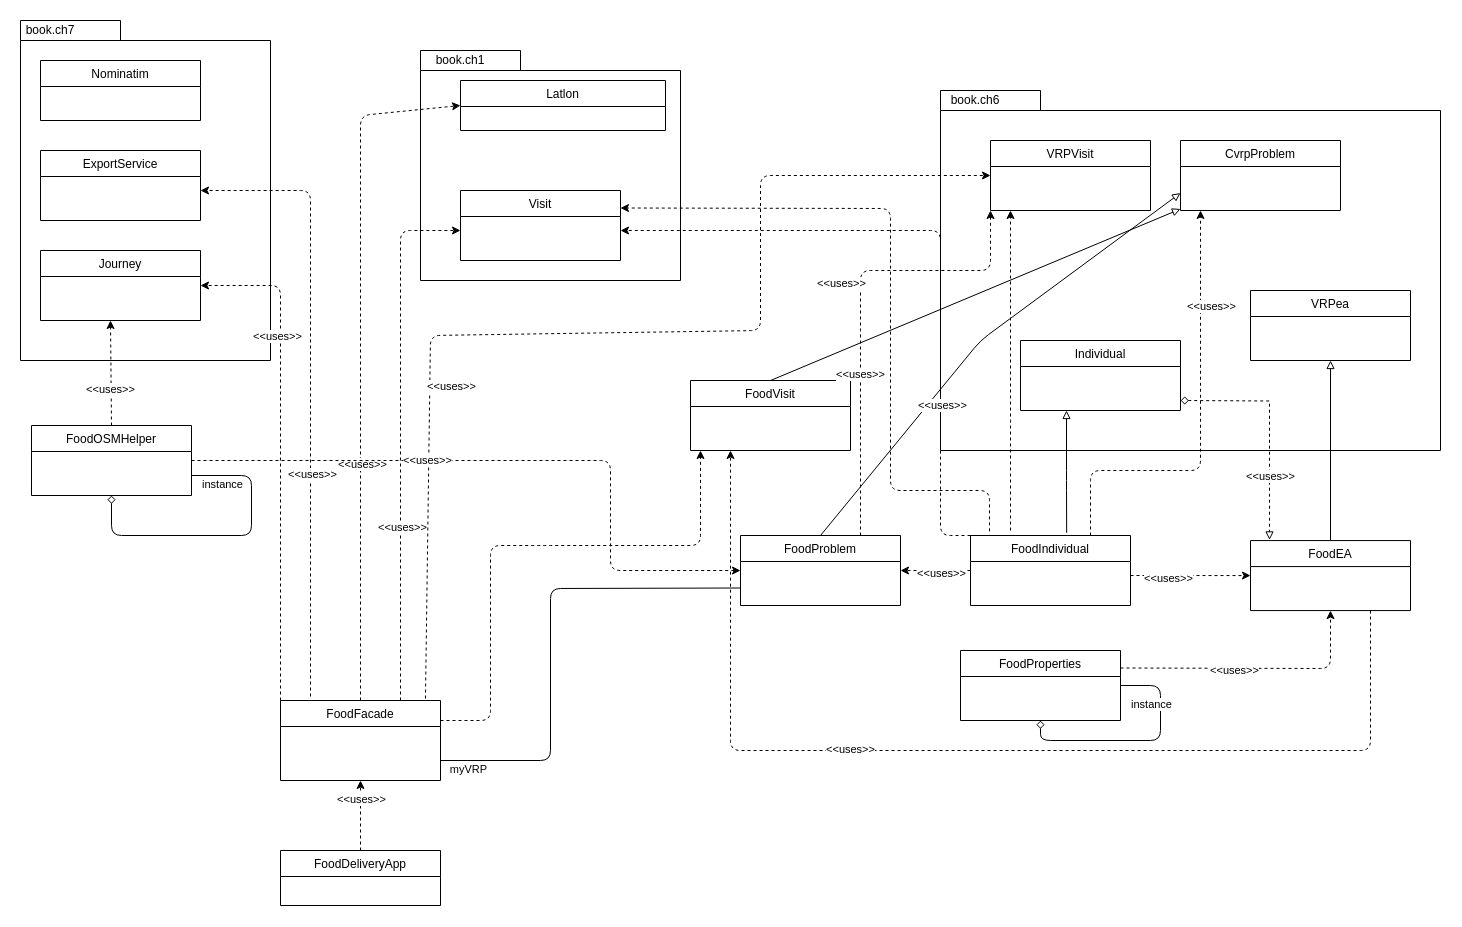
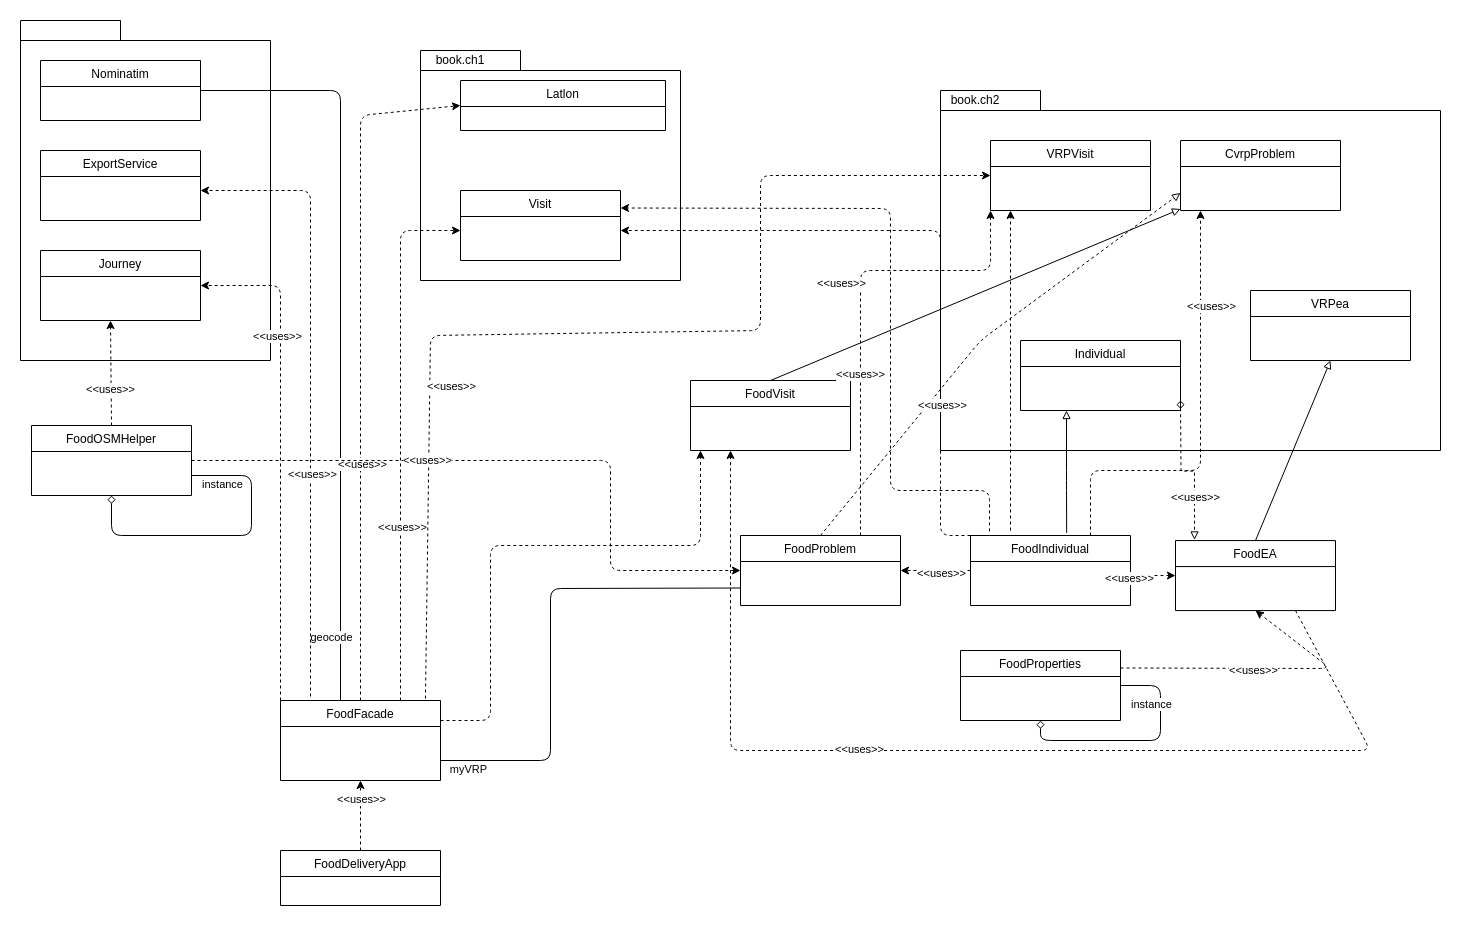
(51, 31) -> none
(976, 101) -> (976, 101)
none -> (341, 211)
(1027, 306) -> (1027, 306)
(1331, 576) -> (1256, 576)
